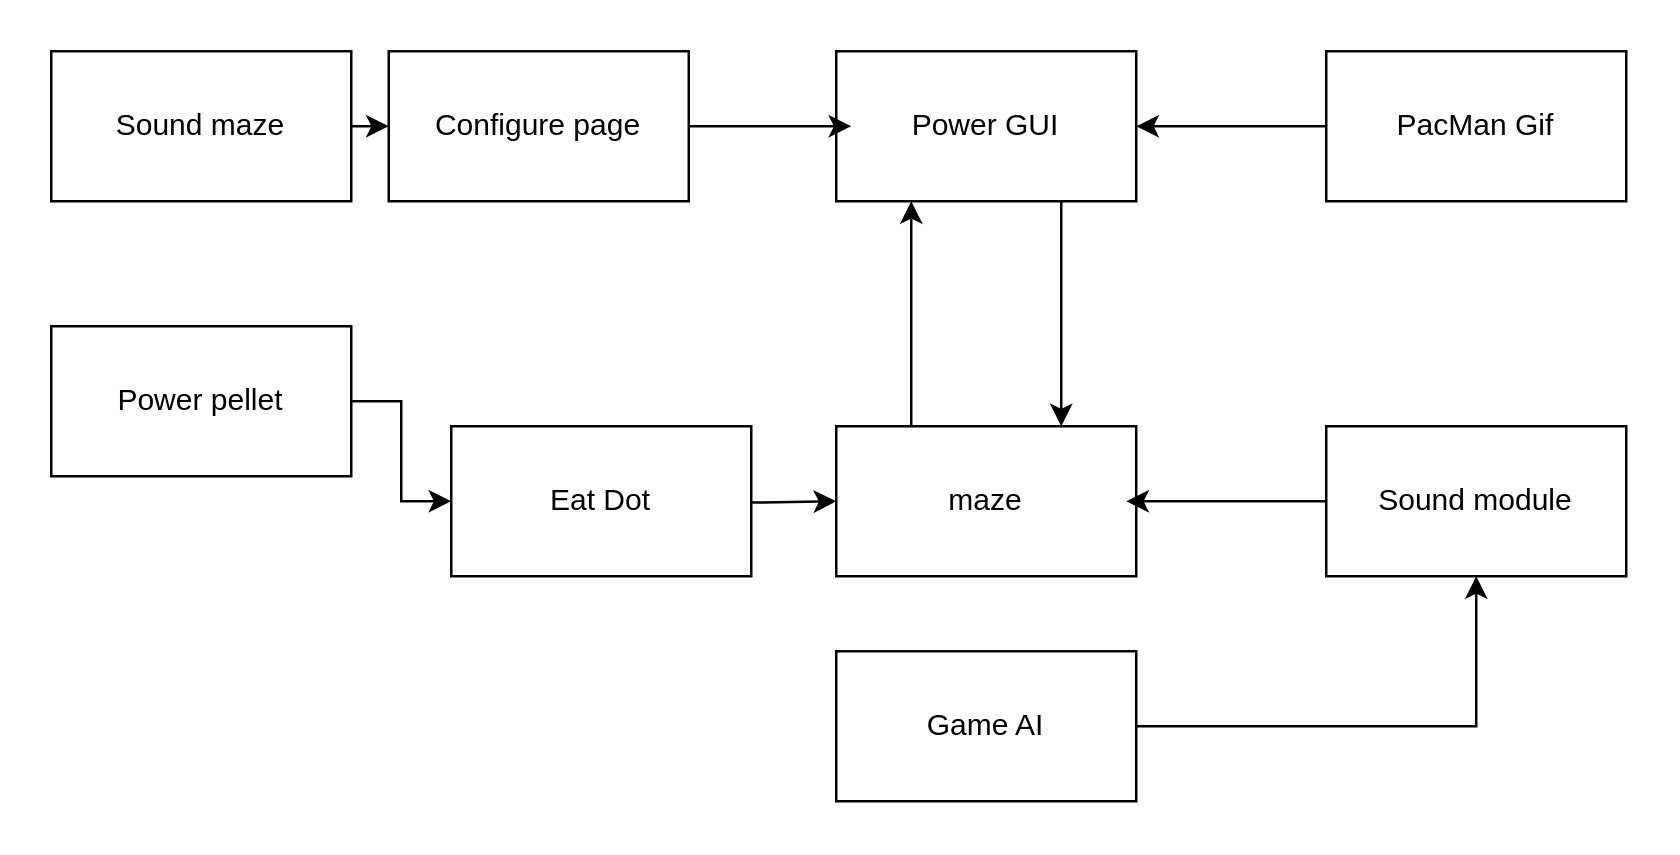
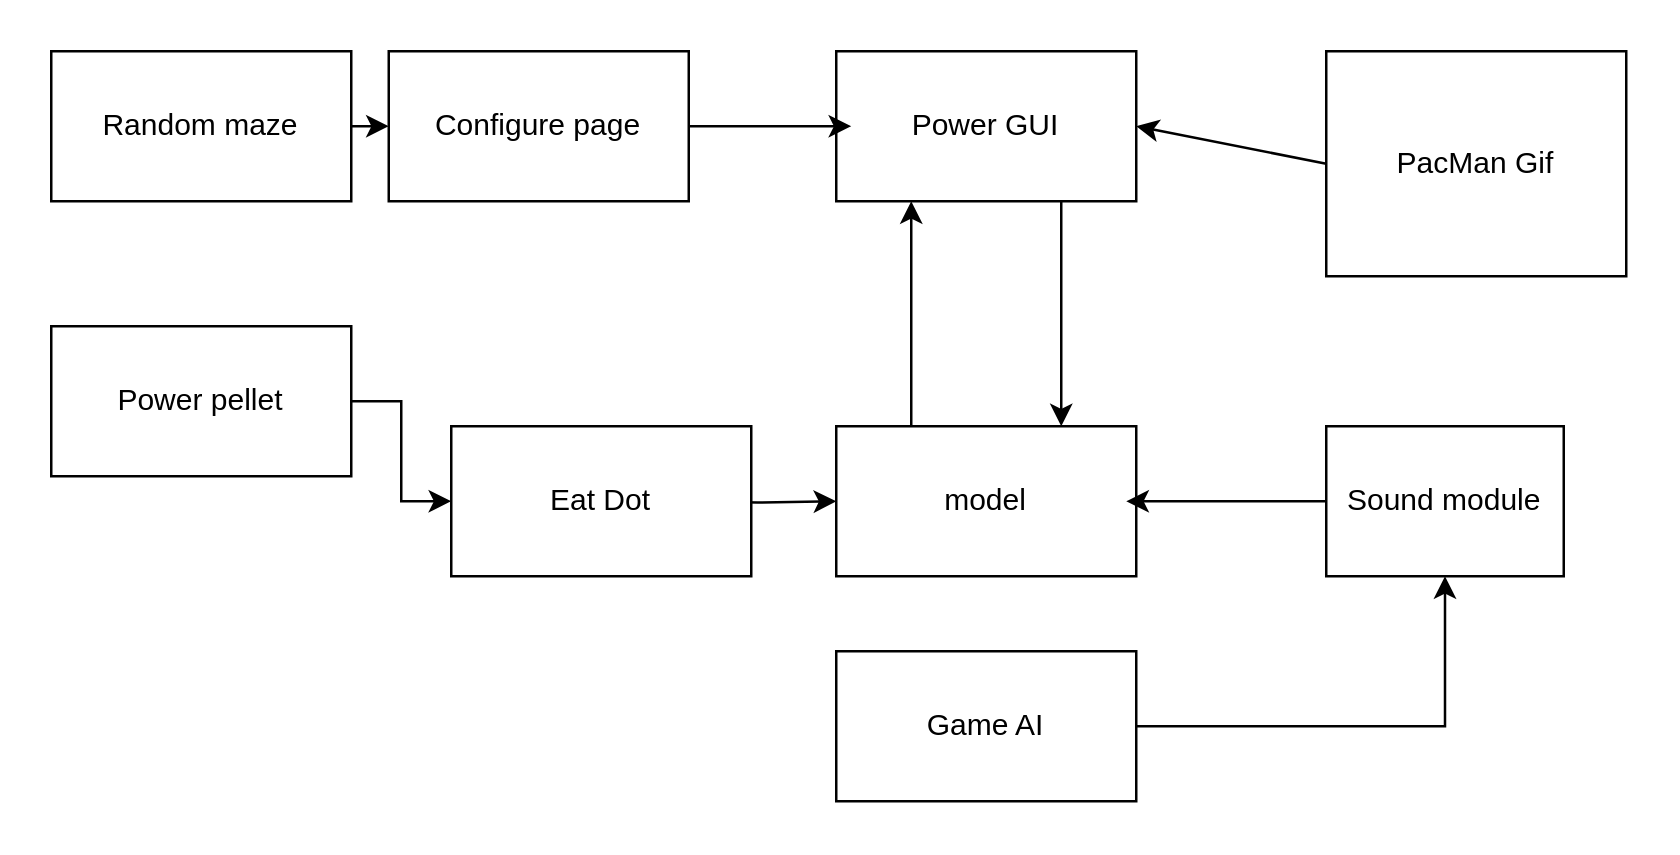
(201, 126) -> (201, 126)
(1476, 126) -> (1476, 164)
(986, 501) -> (986, 501)
(1476, 501) -> (1445, 501)
